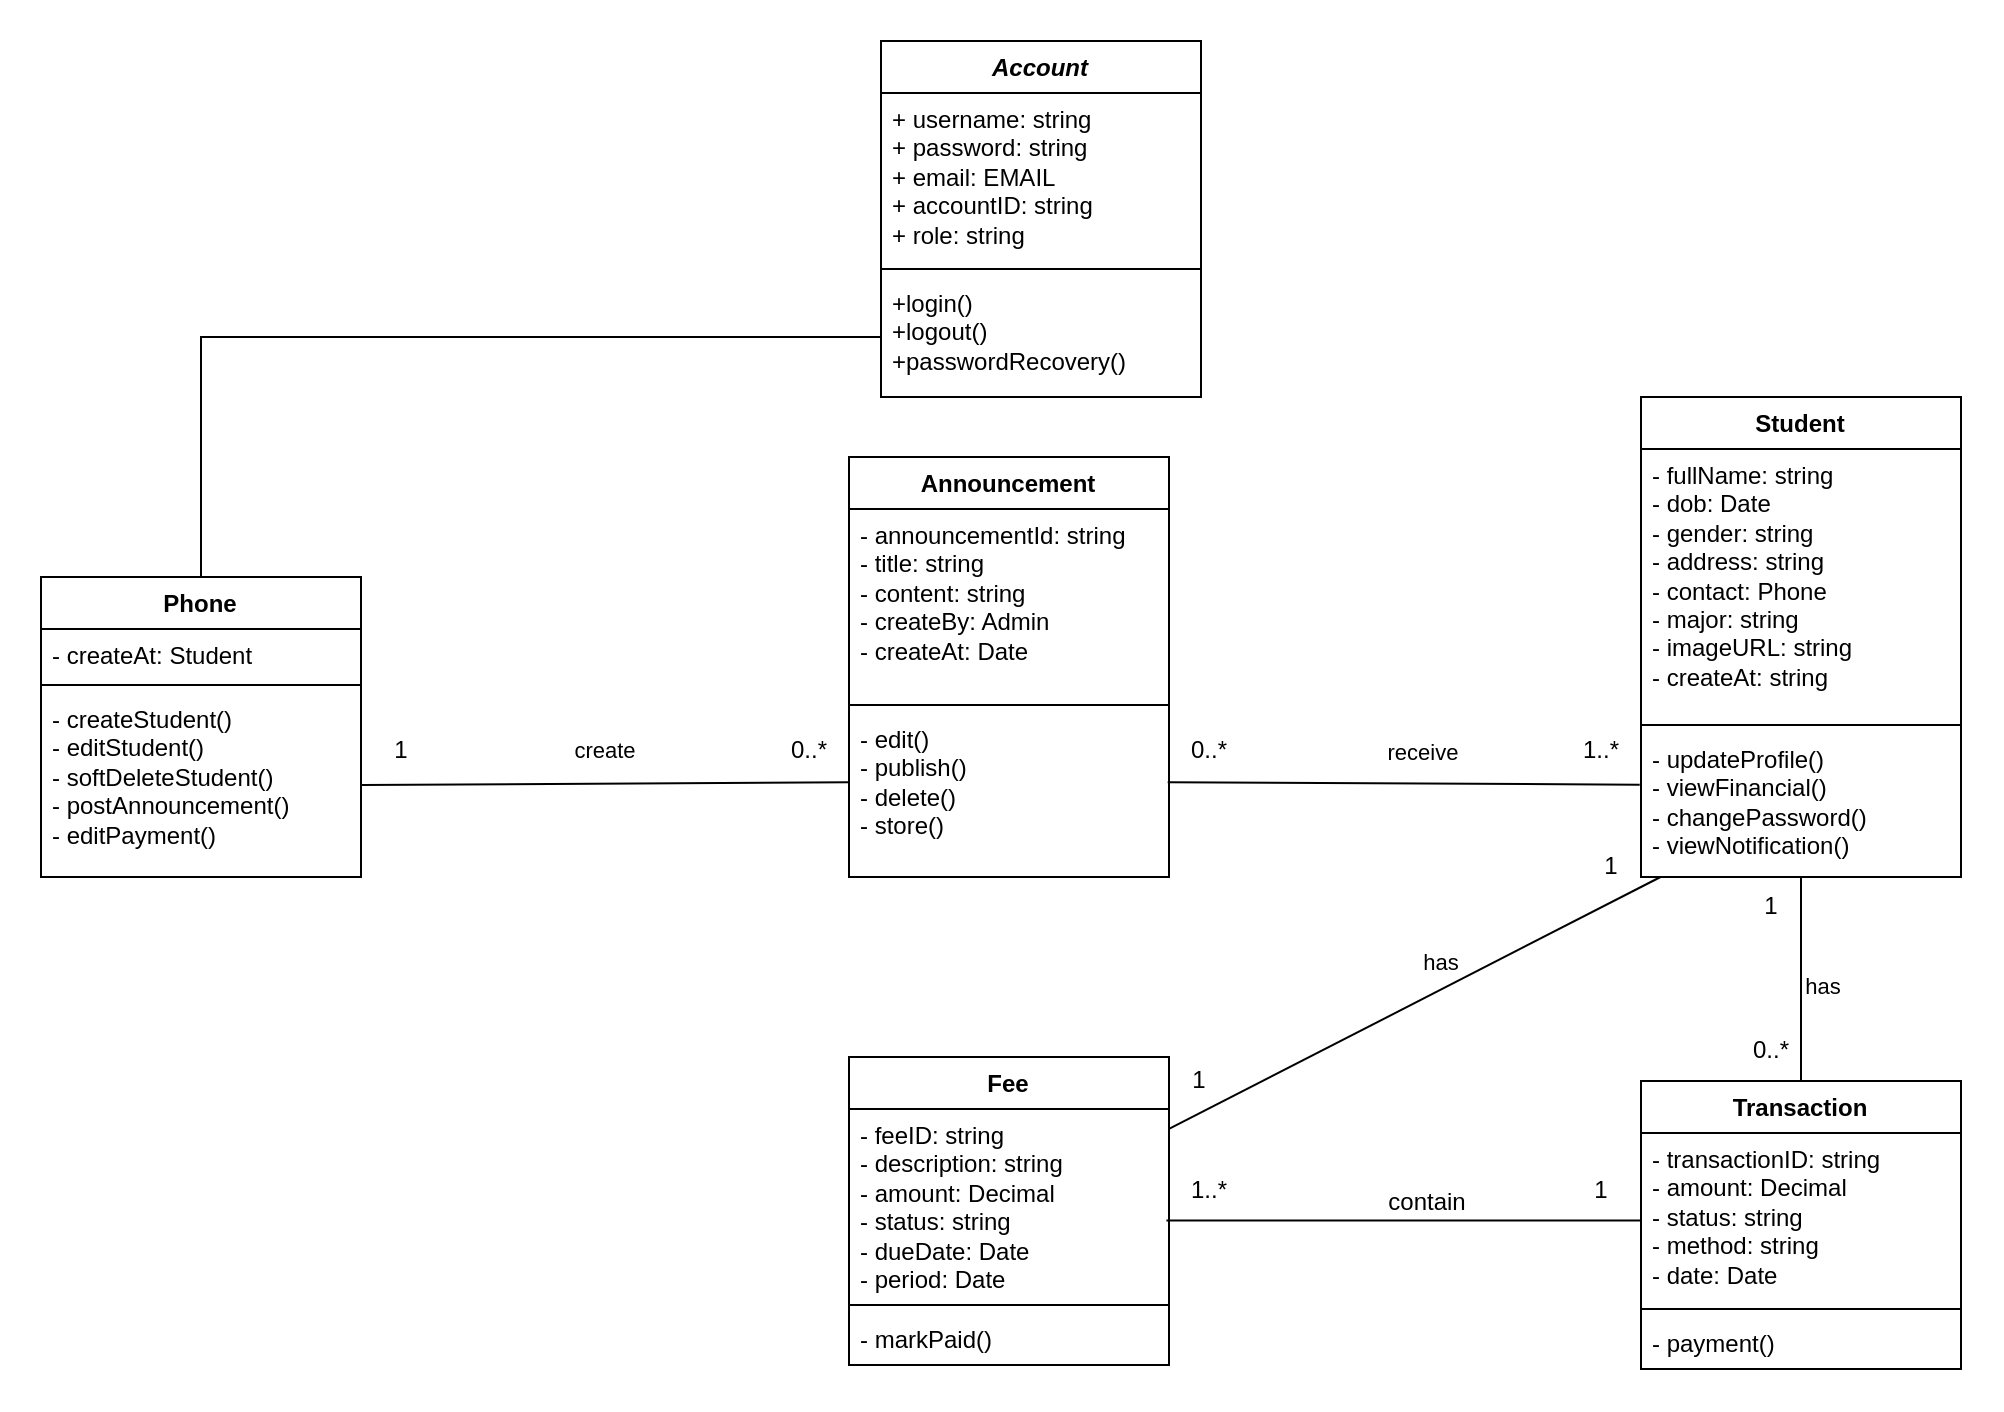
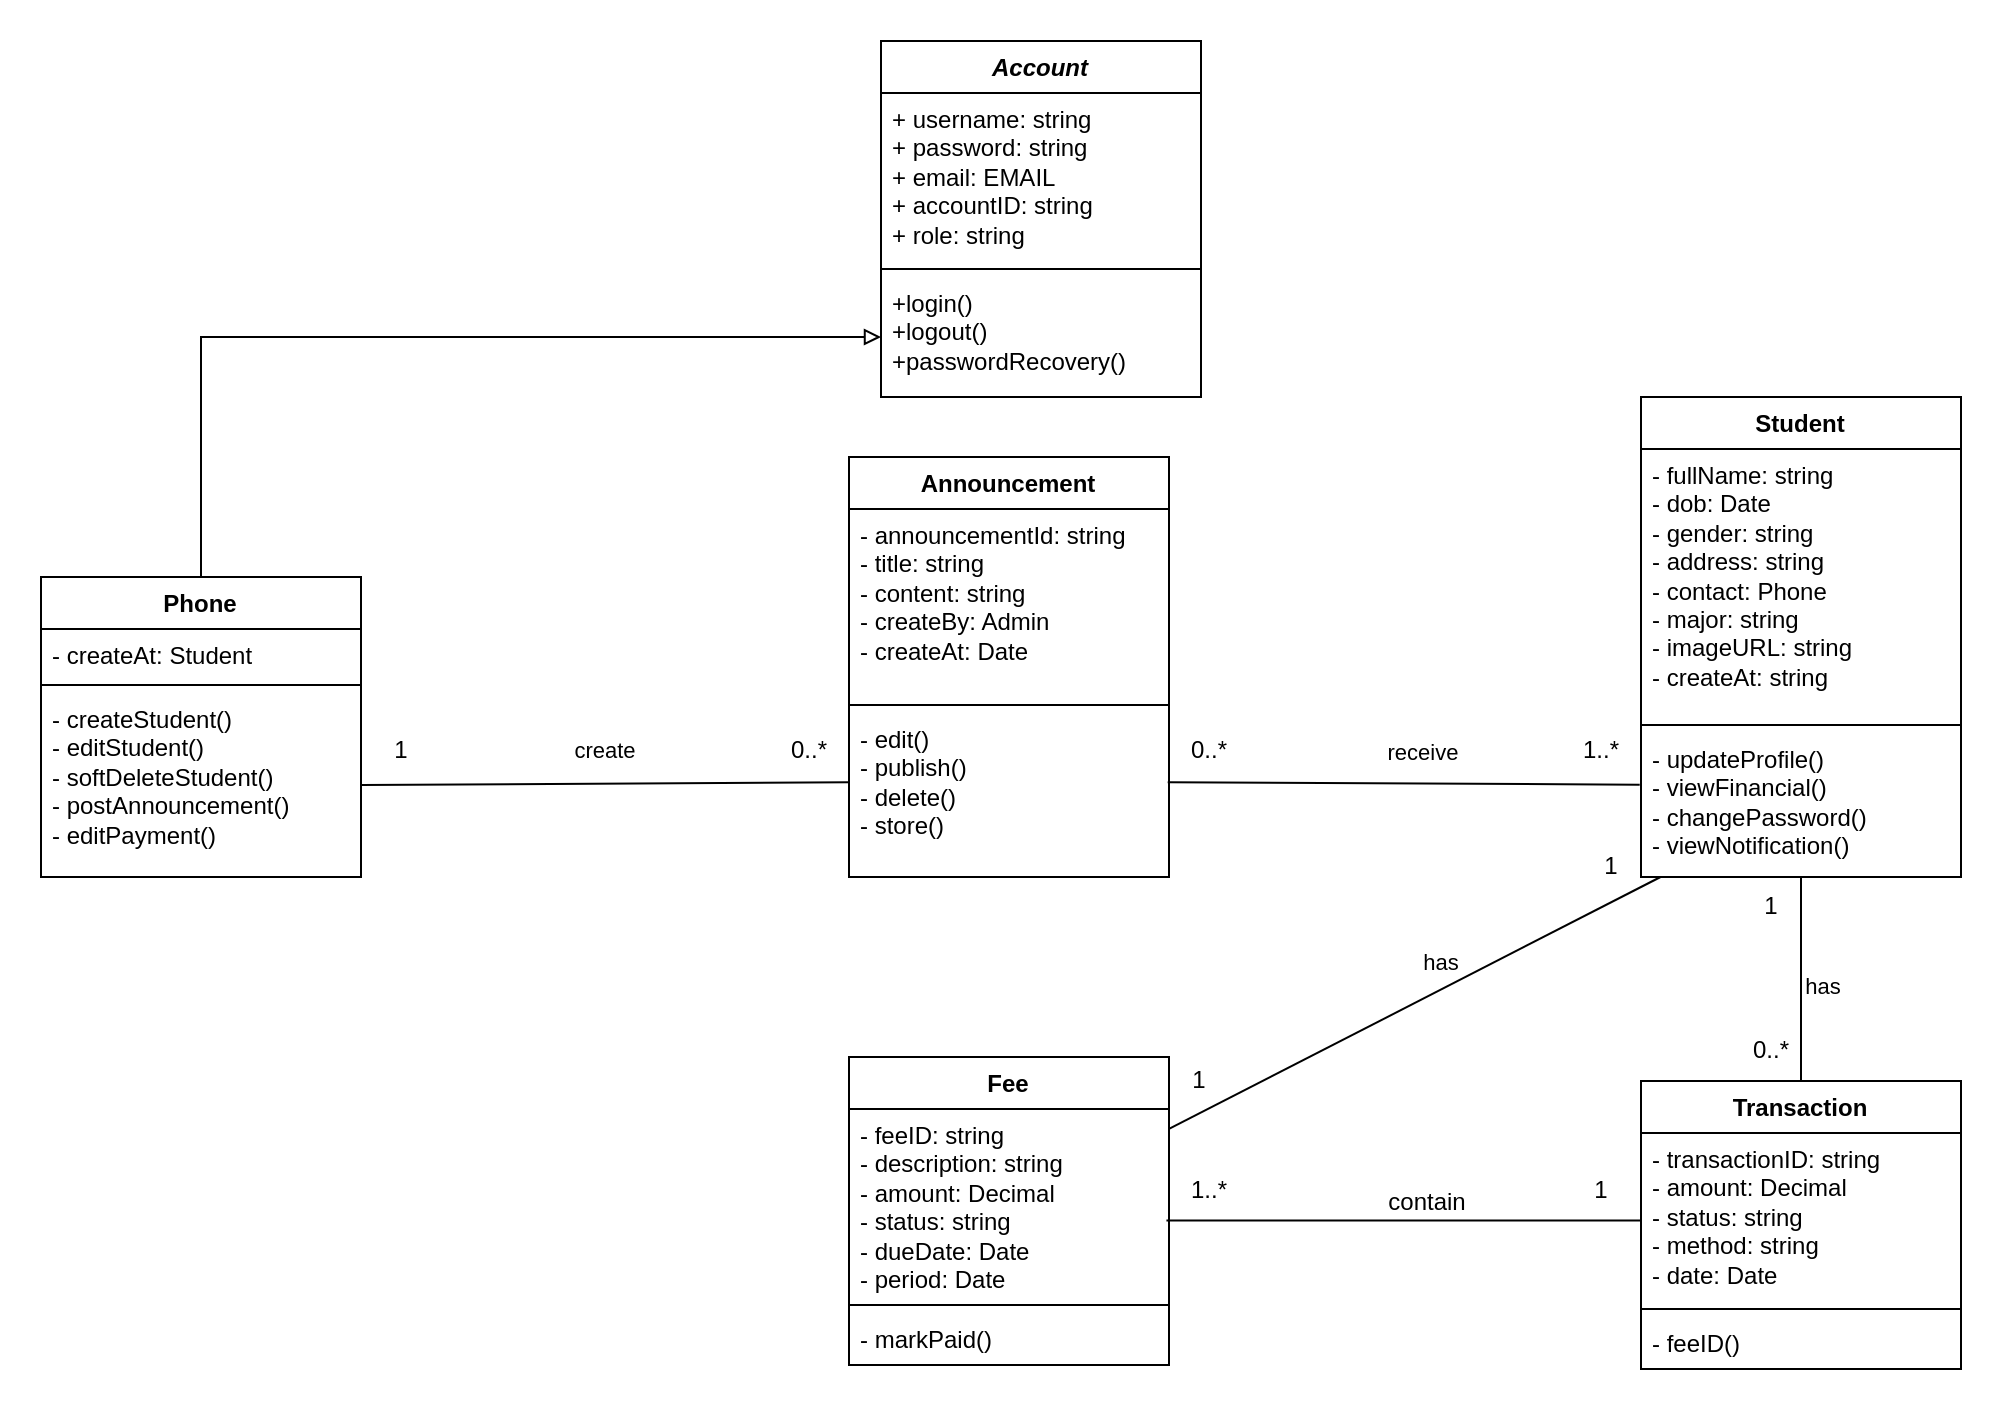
(870, 337) -> (863, 337)
(1724, 1345) -> (1710, 1345)
